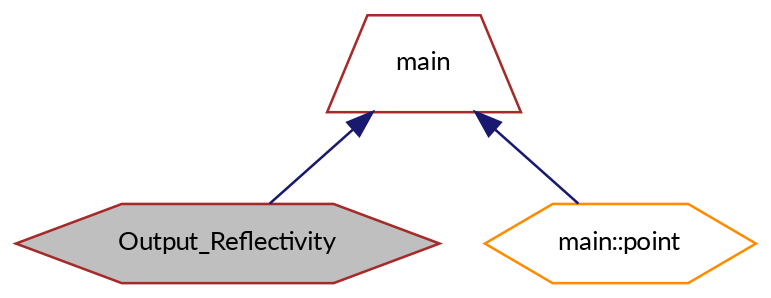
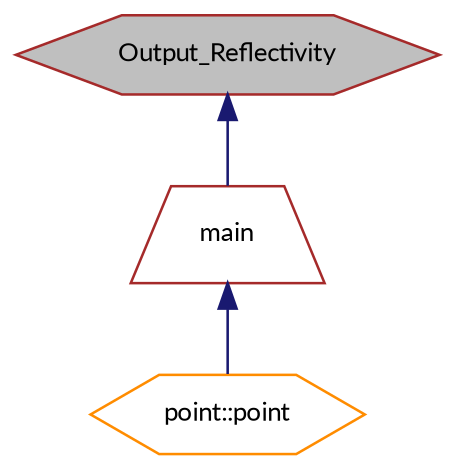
(311, 167) -> (228, 153)
(620, 244) -> (228, 414)
